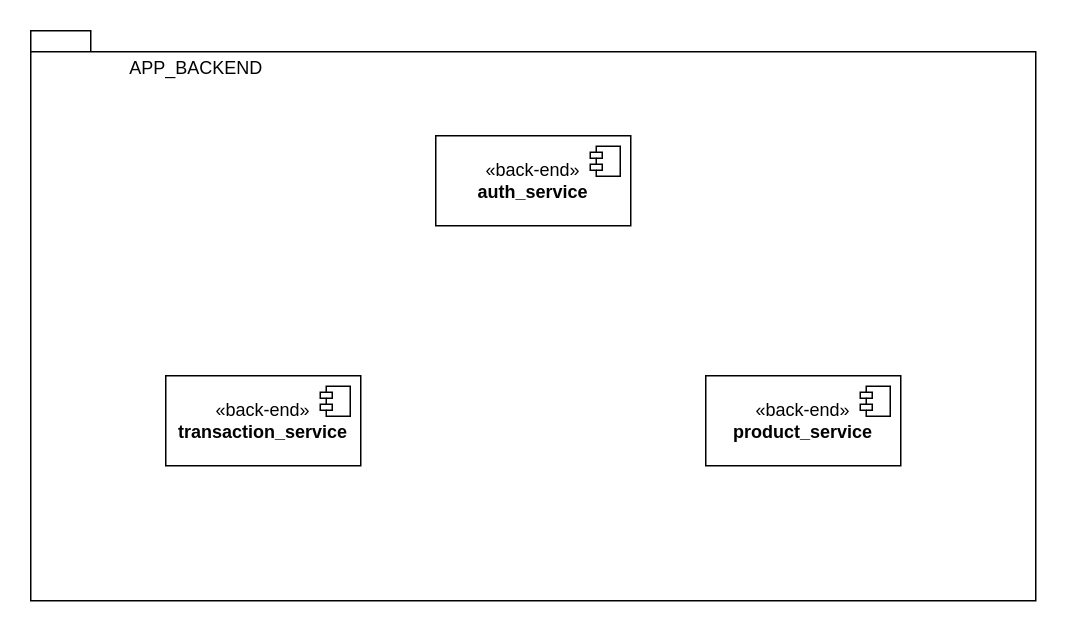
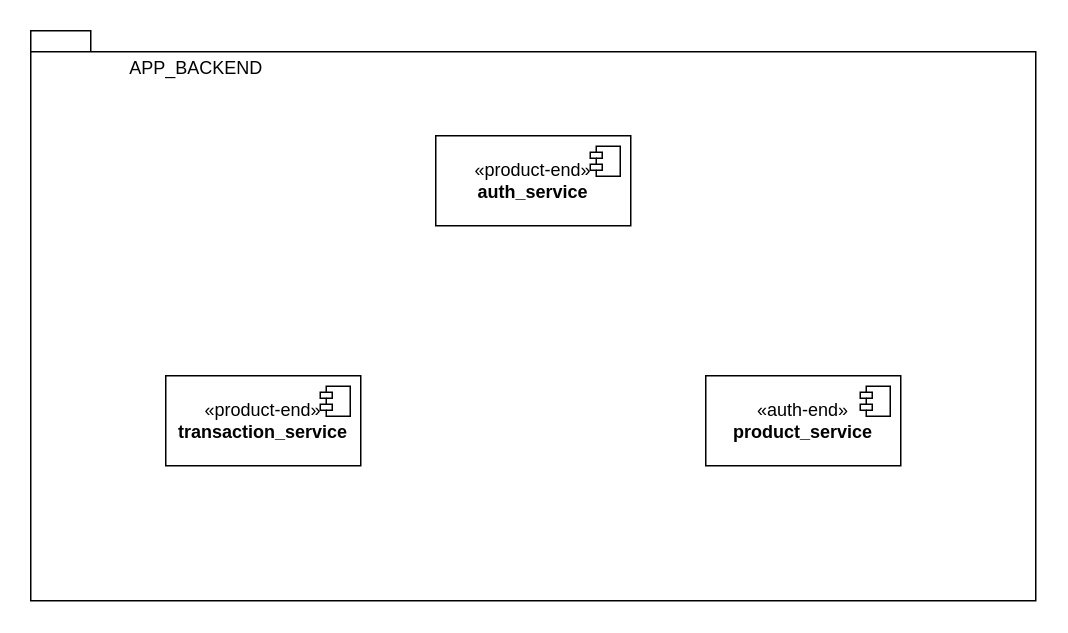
(533, 181) -> (533, 181)
(263, 421) -> (263, 421)
(803, 421) -> (803, 421)
